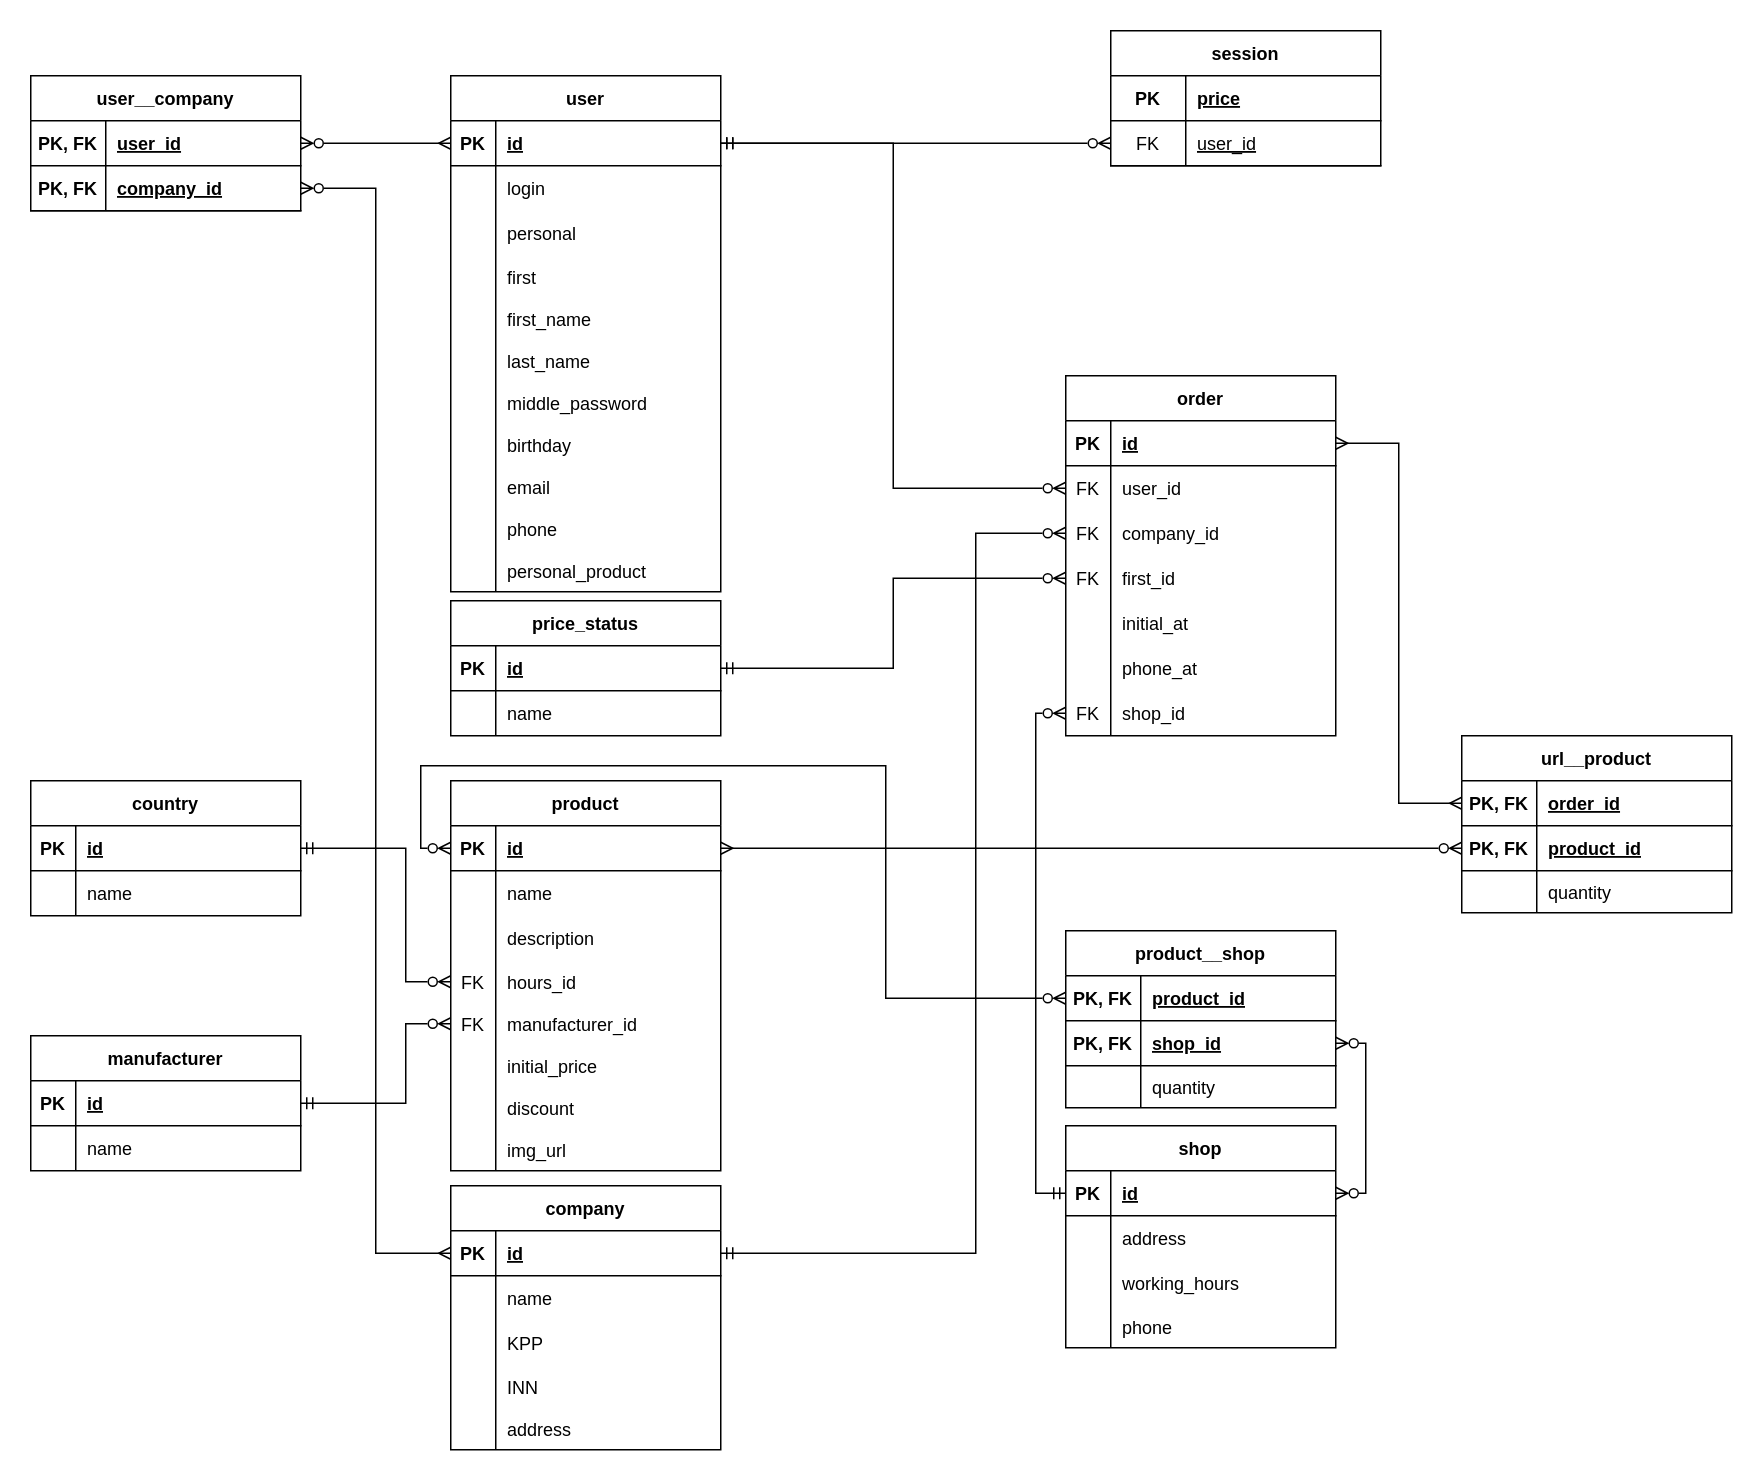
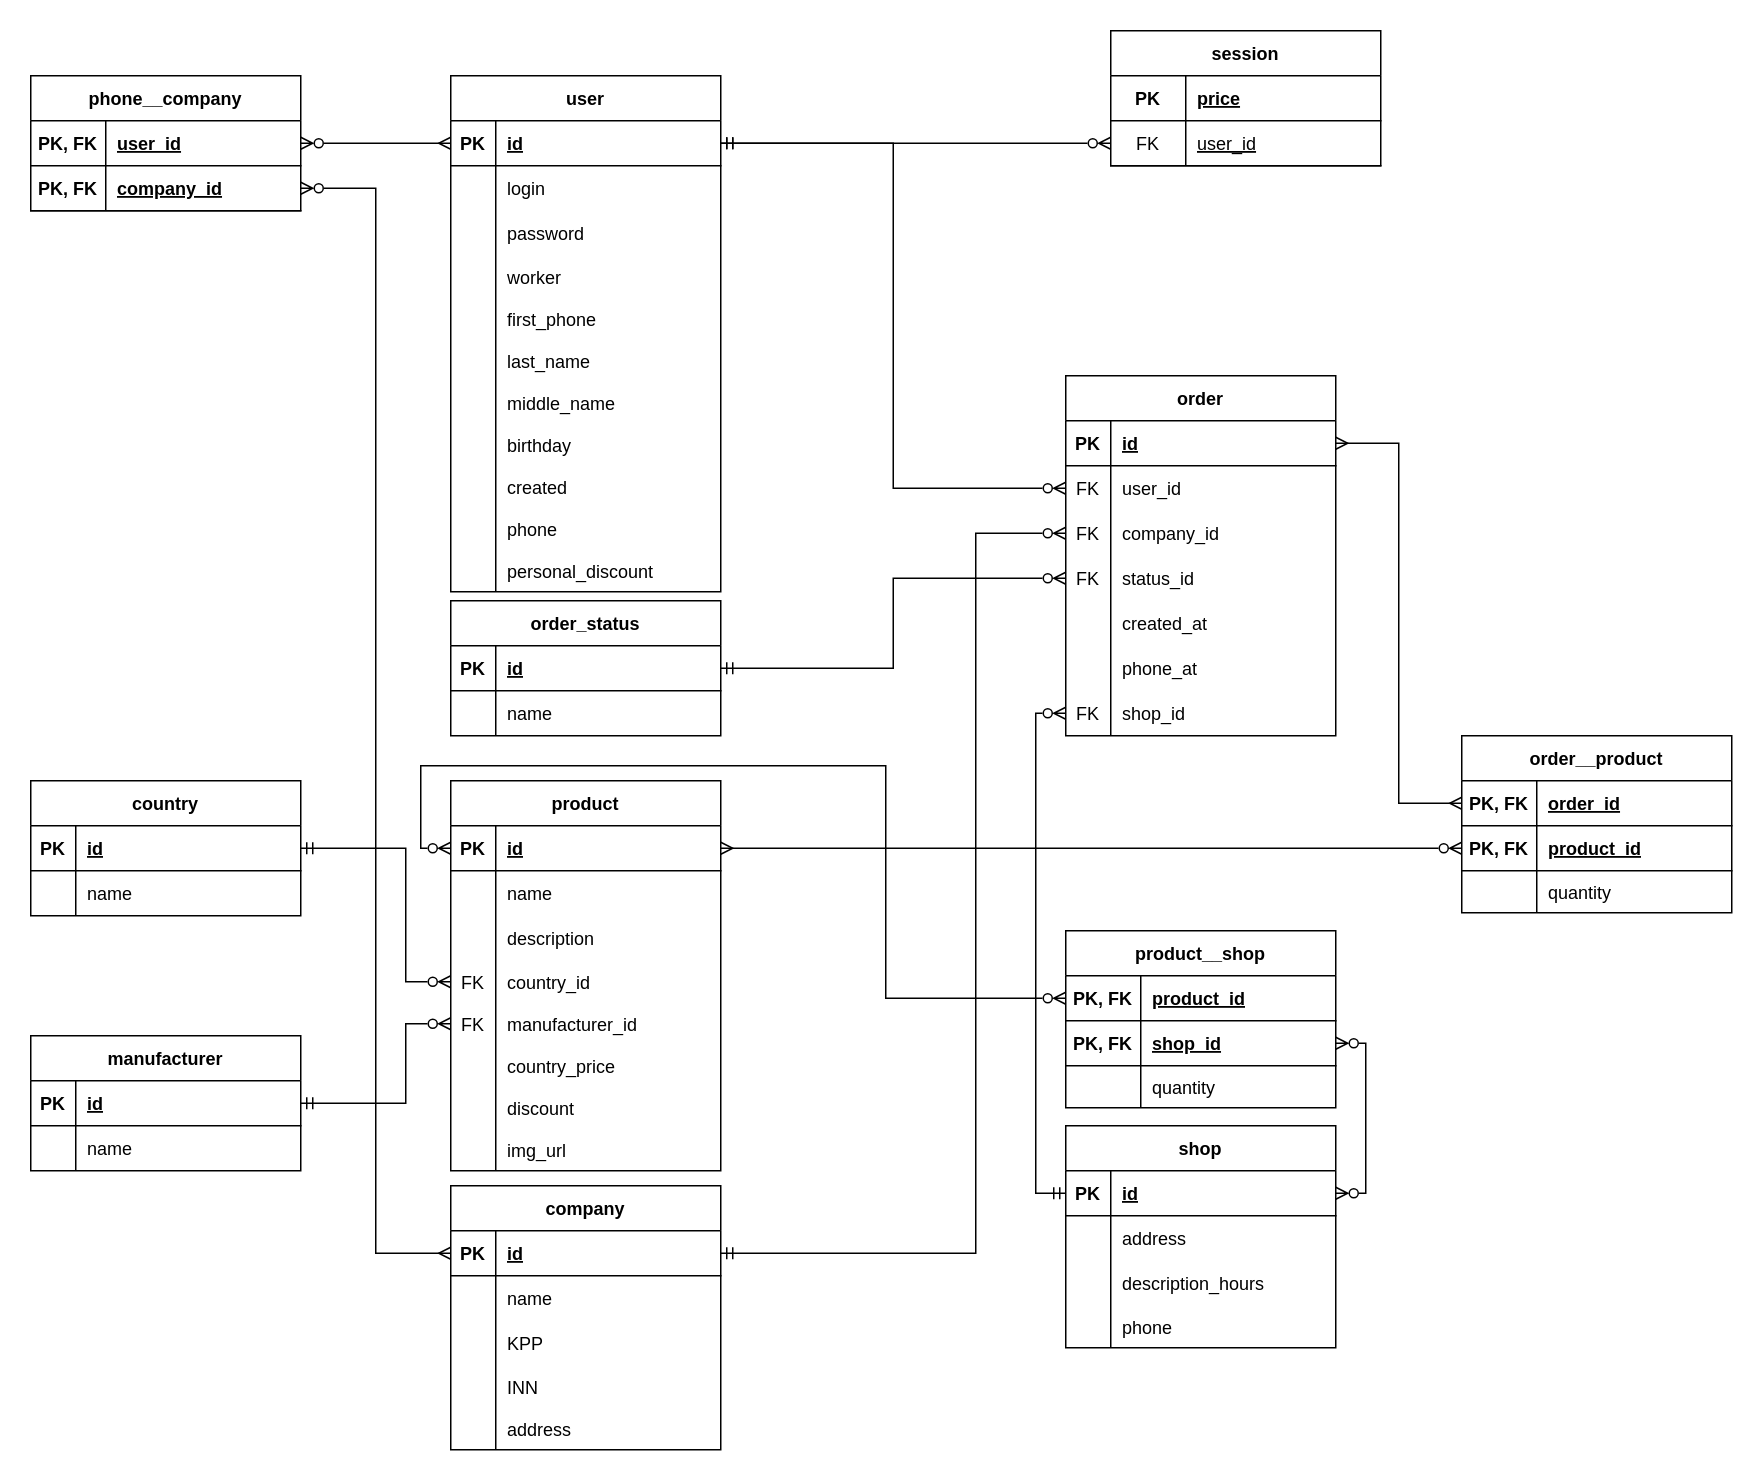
(165, 99) -> (165, 99)
(545, 234) -> (547, 234)
(530, 278) -> (537, 278)
(555, 320) -> (560, 320)
(578, 404) -> (558, 404)
(528, 488) -> (542, 488)
(585, 572) -> (588, 572)
(1158, 579) -> (1165, 579)
(585, 624) -> (585, 624)
(1163, 624) -> (1172, 624)
(1596, 759) -> (1596, 759)
(545, 983) -> (555, 983)
(561, 1067) -> (570, 1067)
(1185, 1284) -> (1203, 1284)
